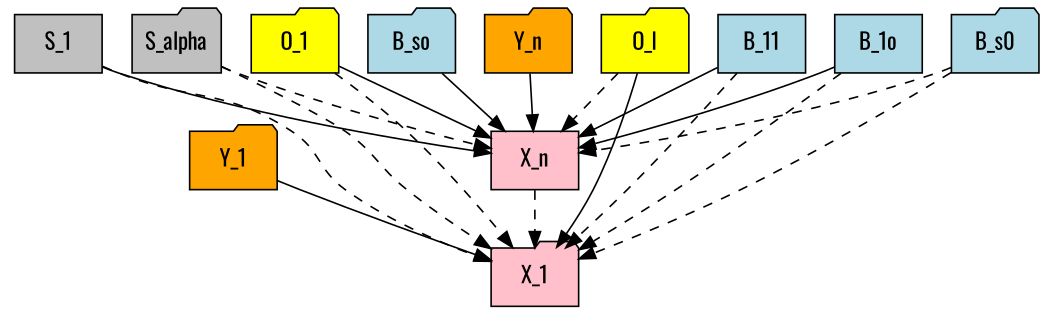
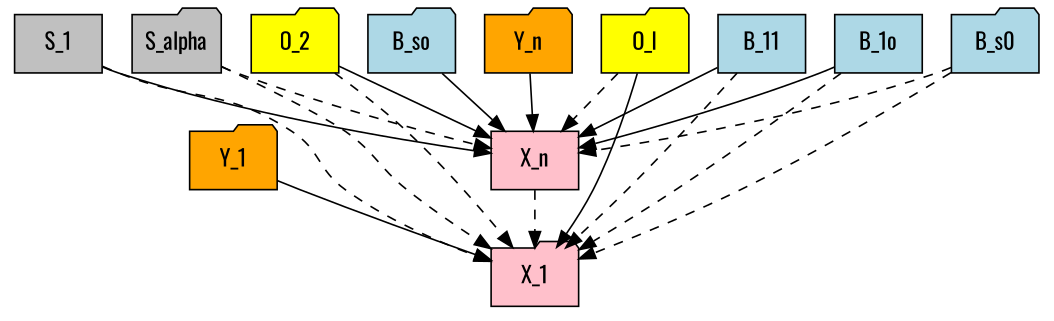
(295, 44) -> (295, 44)
